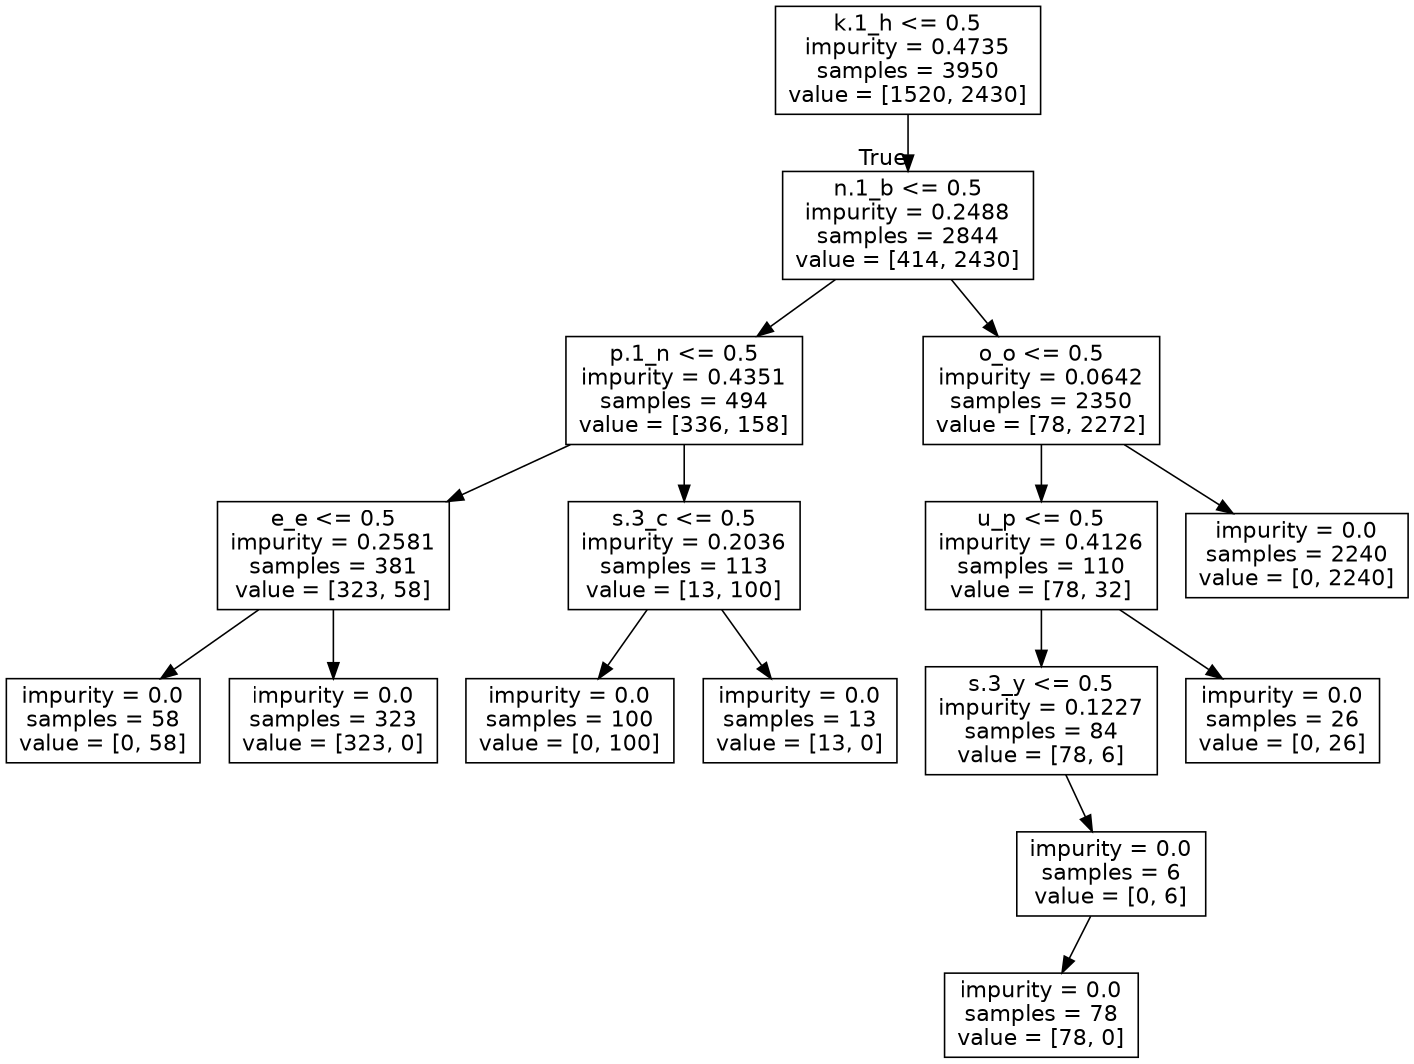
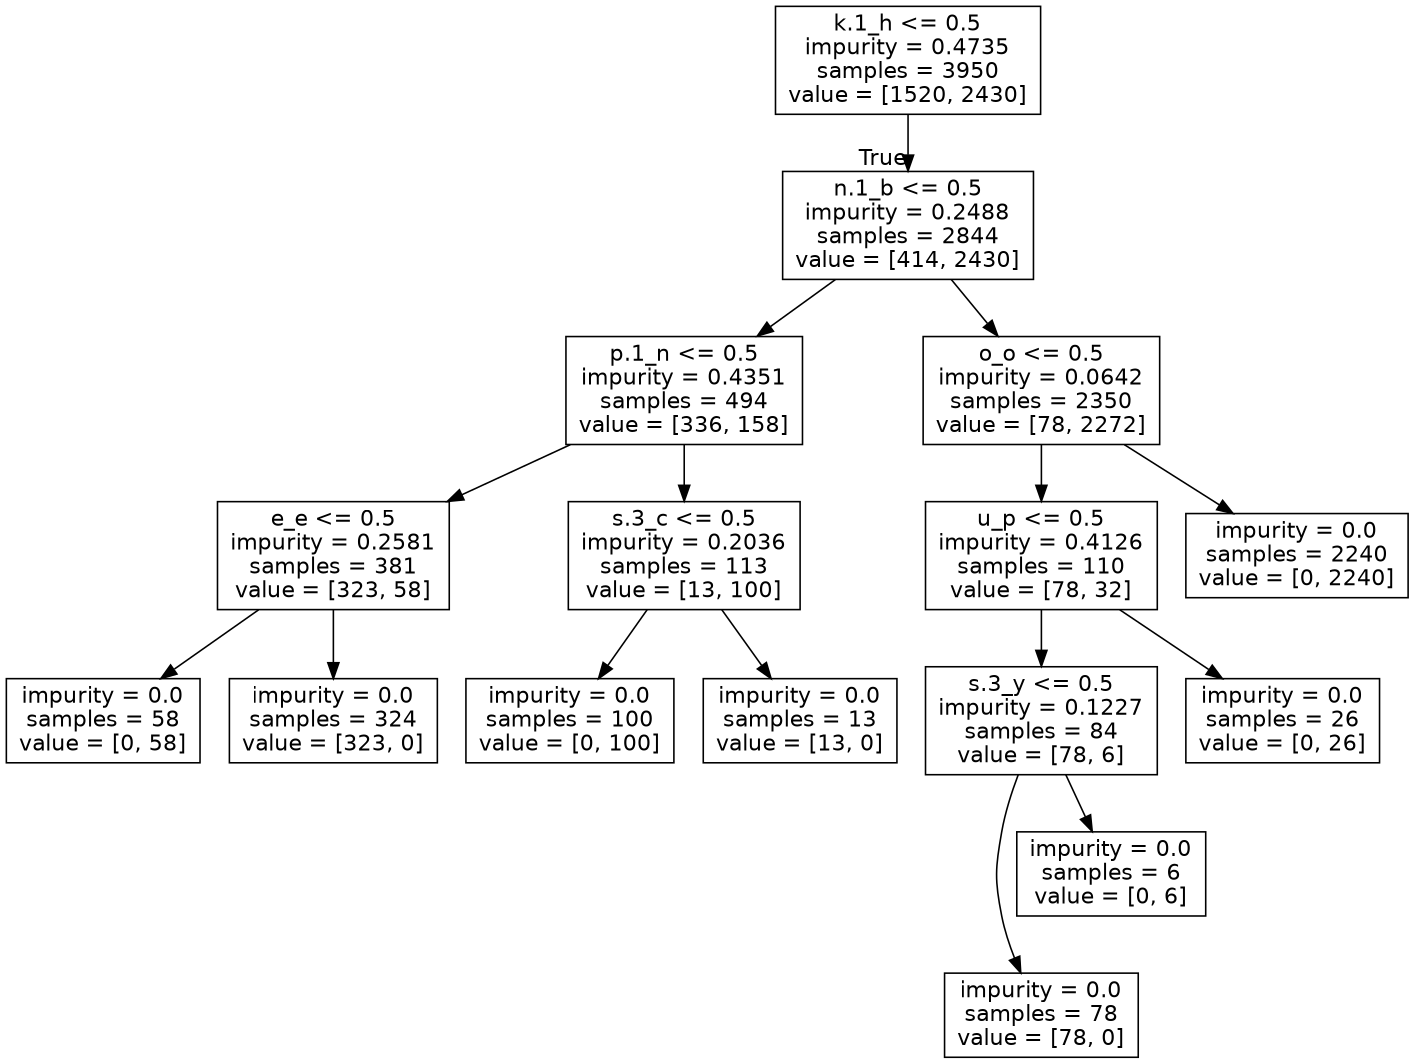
(333, 721) -> (333, 721)
(1080, 937) -> (997, 866)
